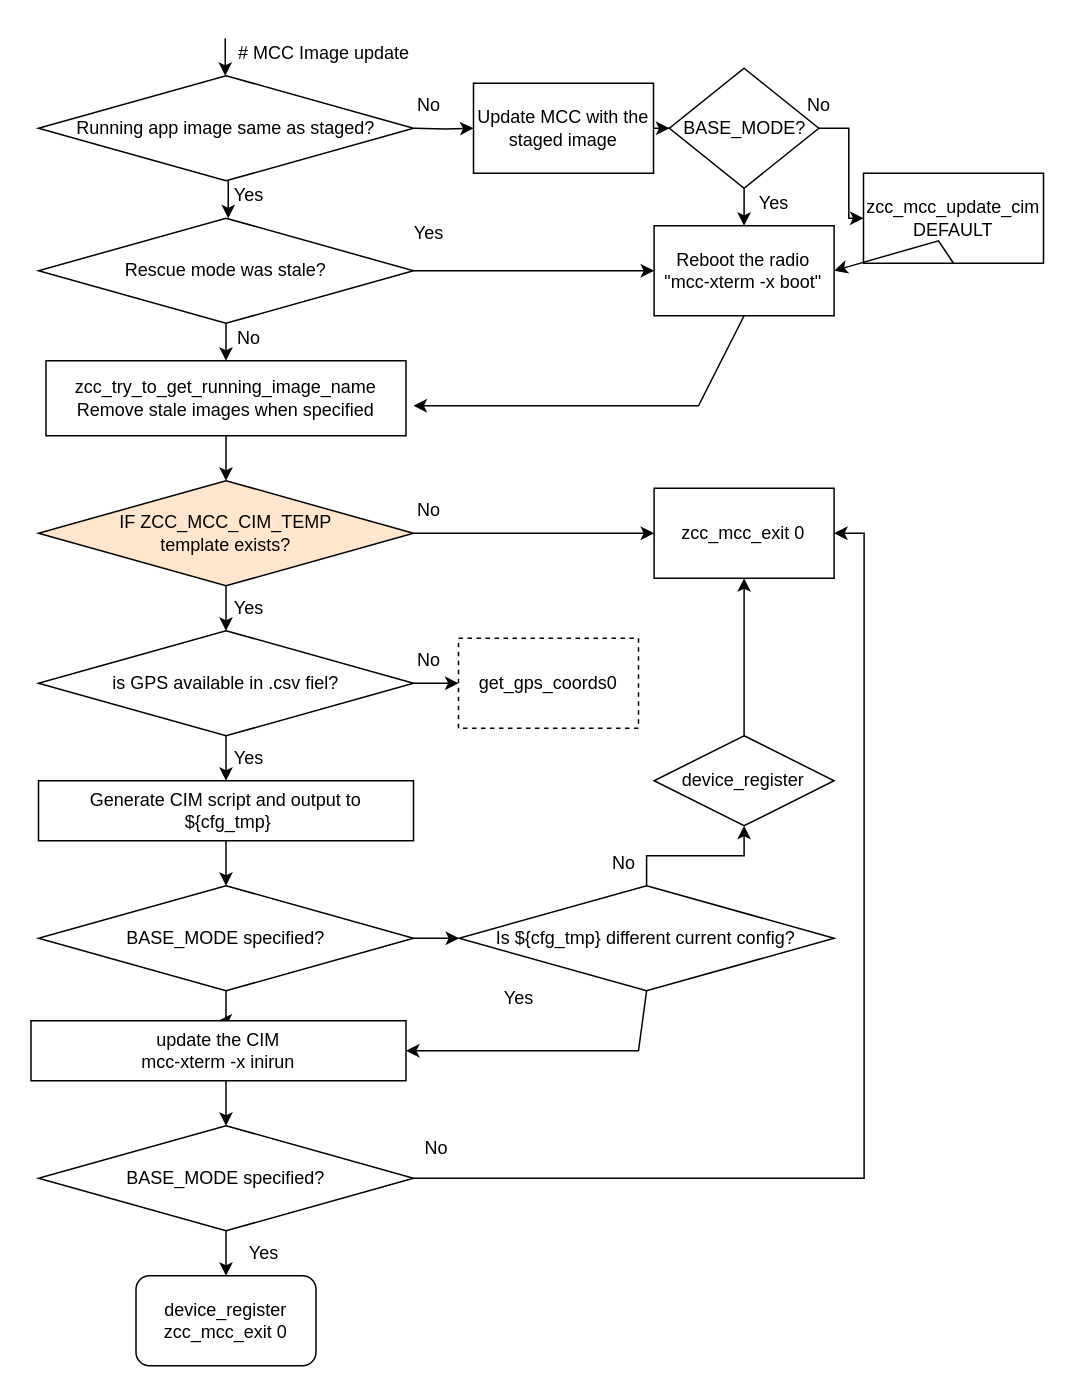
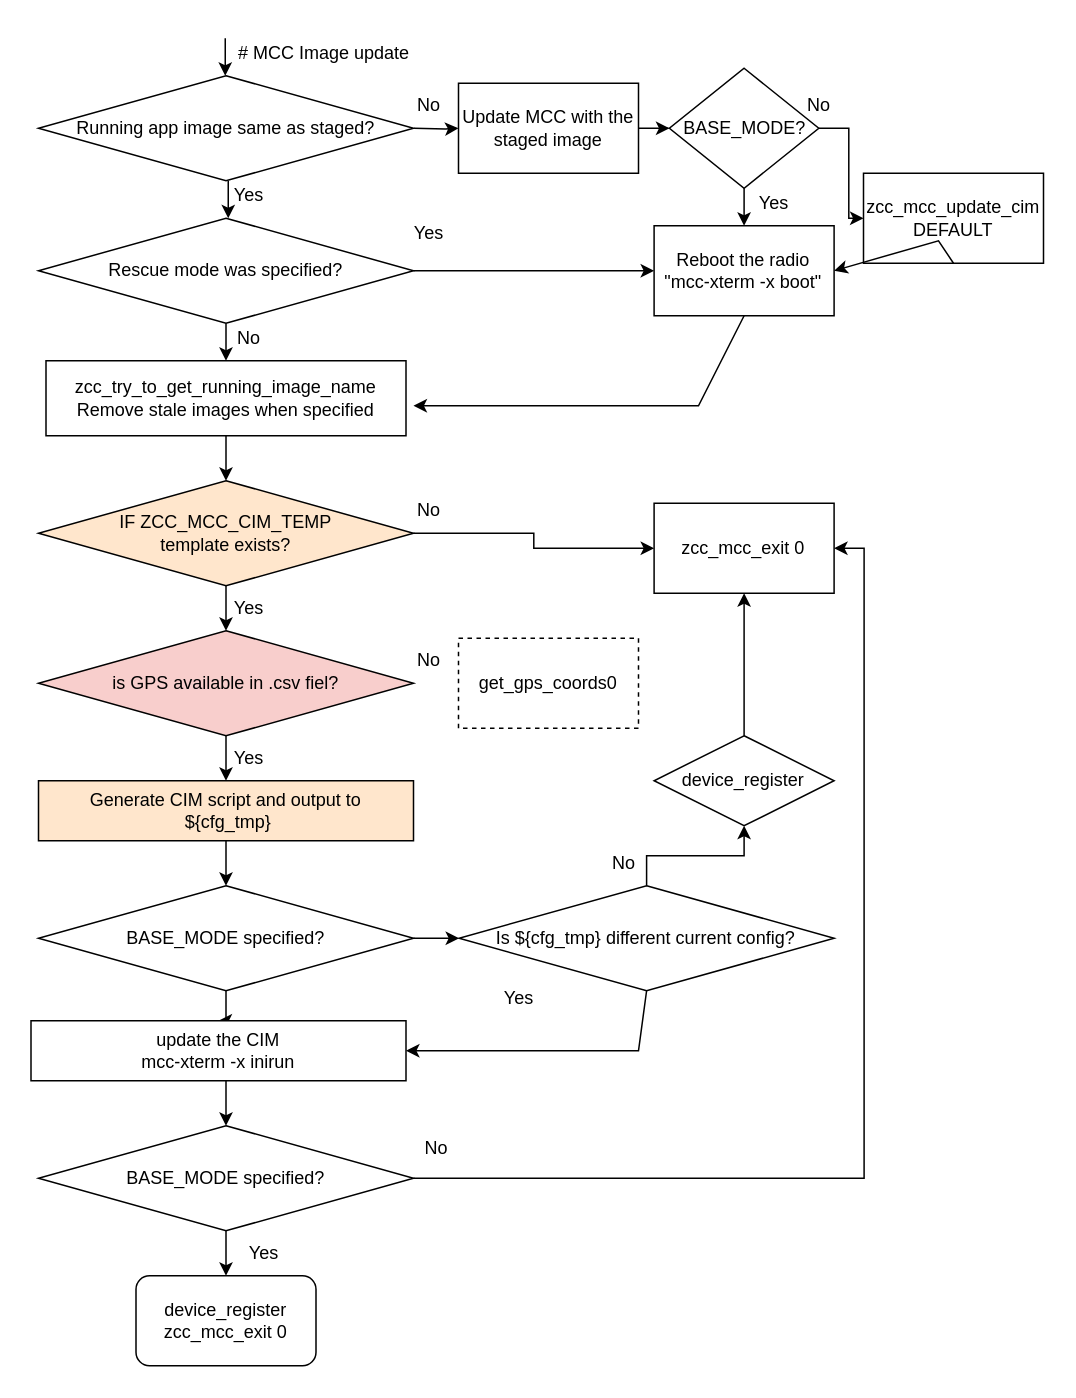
(563, 128) -> (548, 128)
(226, 271) -> (226, 271)
(744, 533) -> (744, 548)
(226, 683) -> (226, 683)
(441, 683) -> none
(226, 811) -> (226, 811)
